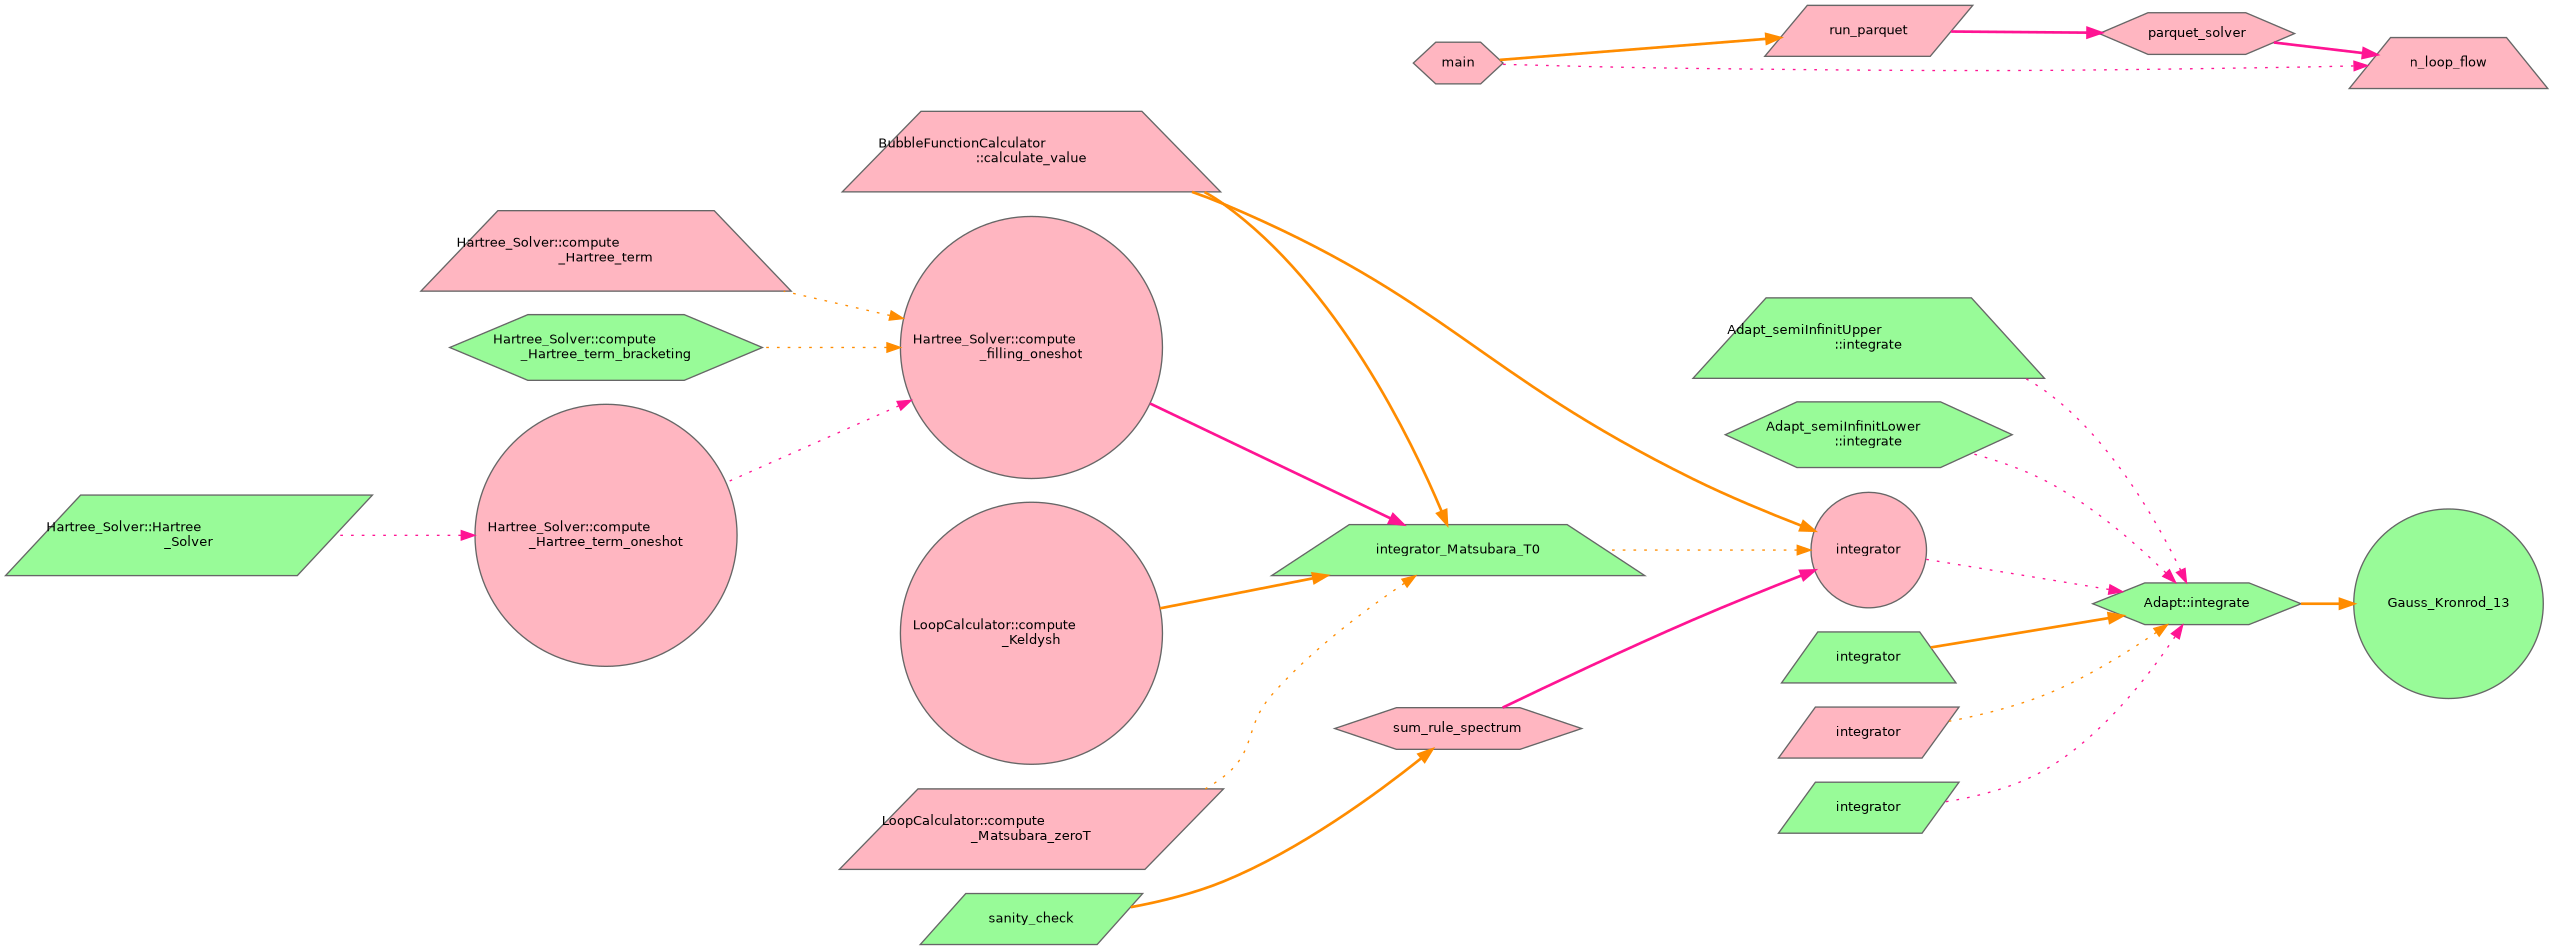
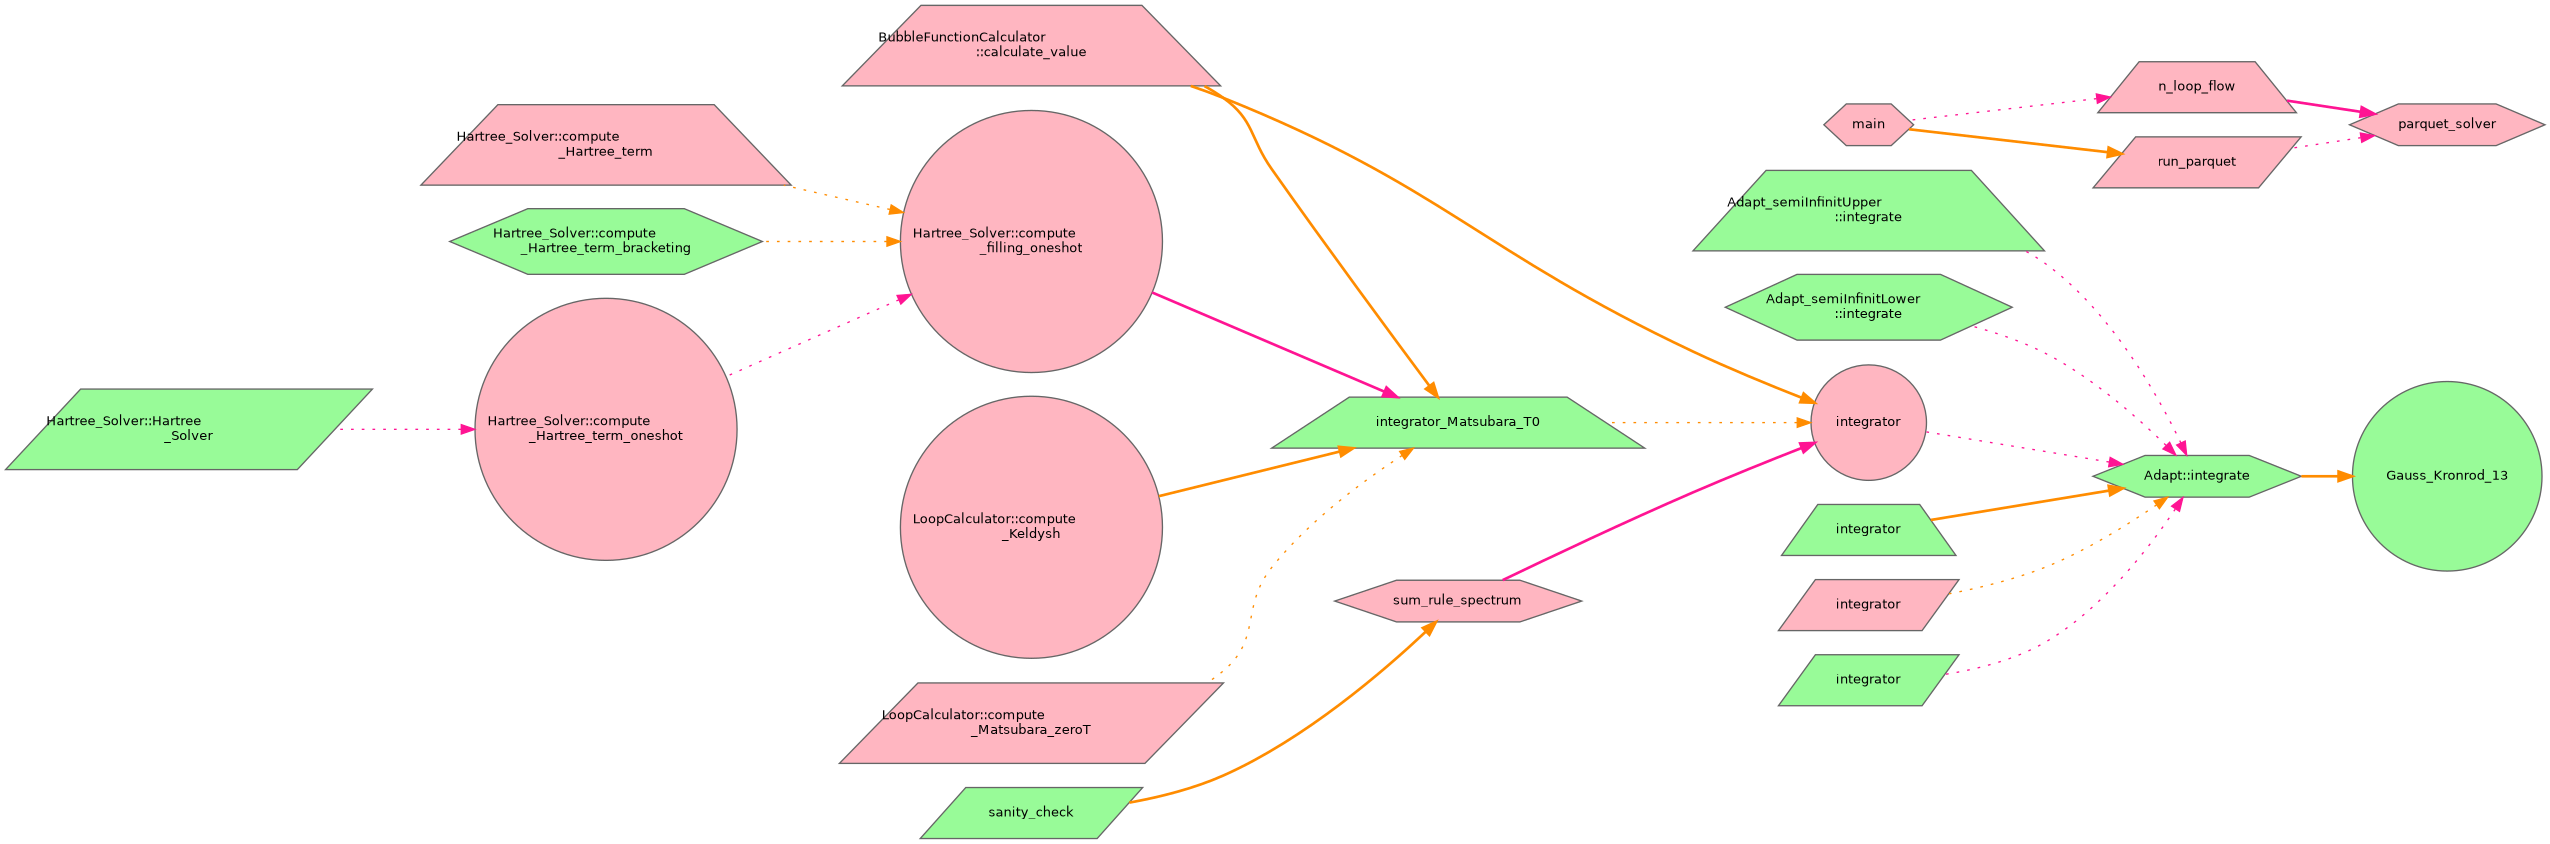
(2019, 32) -> (2326, 143)
(2318, 48) -> (2324, 106)
